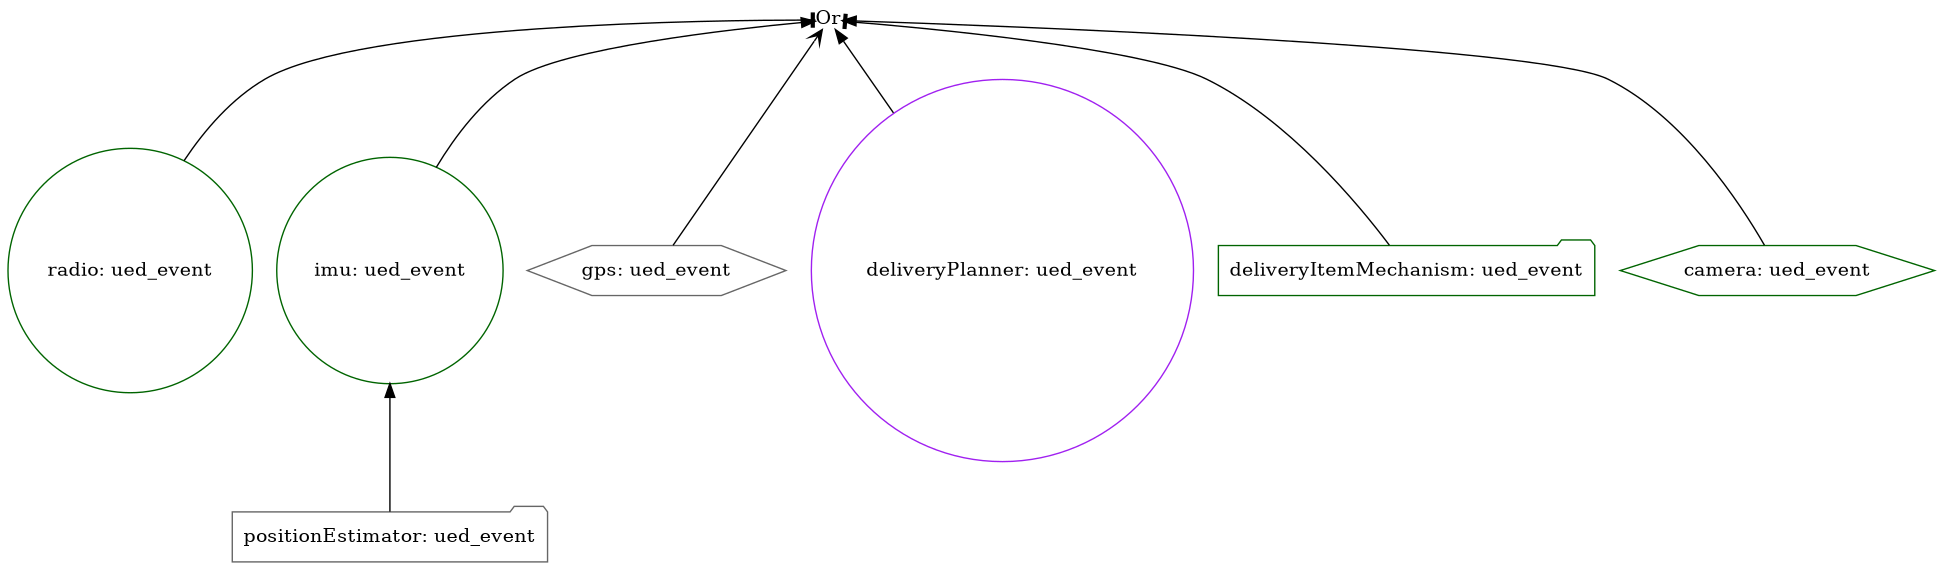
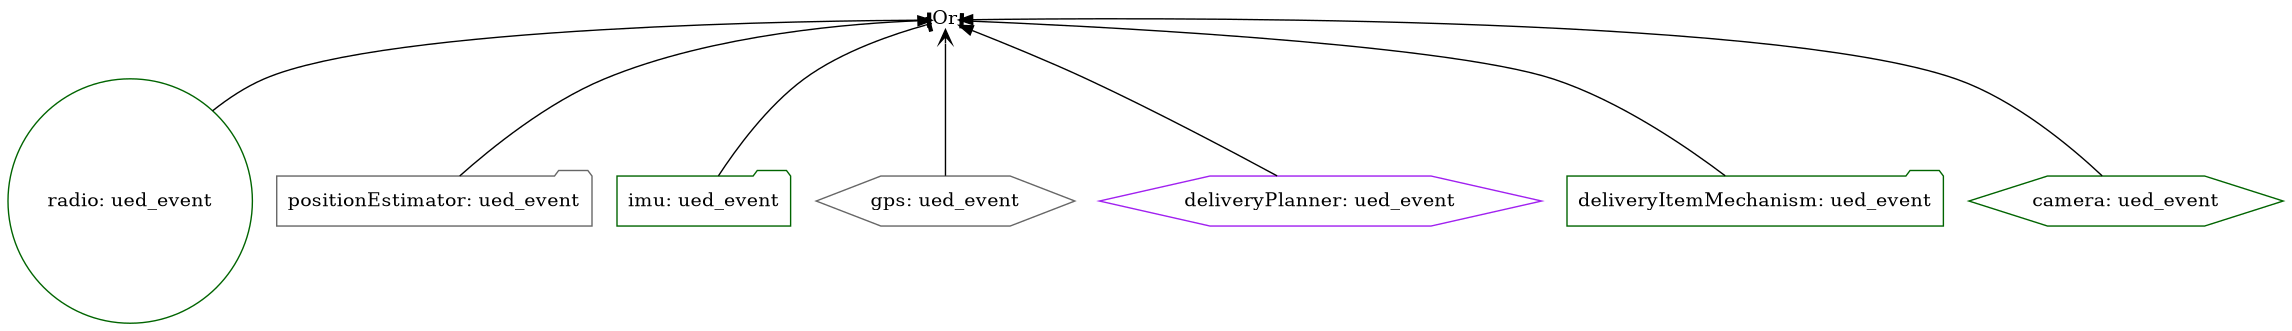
(597, 52) -> (805, 78)
(390, 271) -> (704, 201)
(1002, 271) -> (1320, 201)
(390, 455) -> (673, 56)
